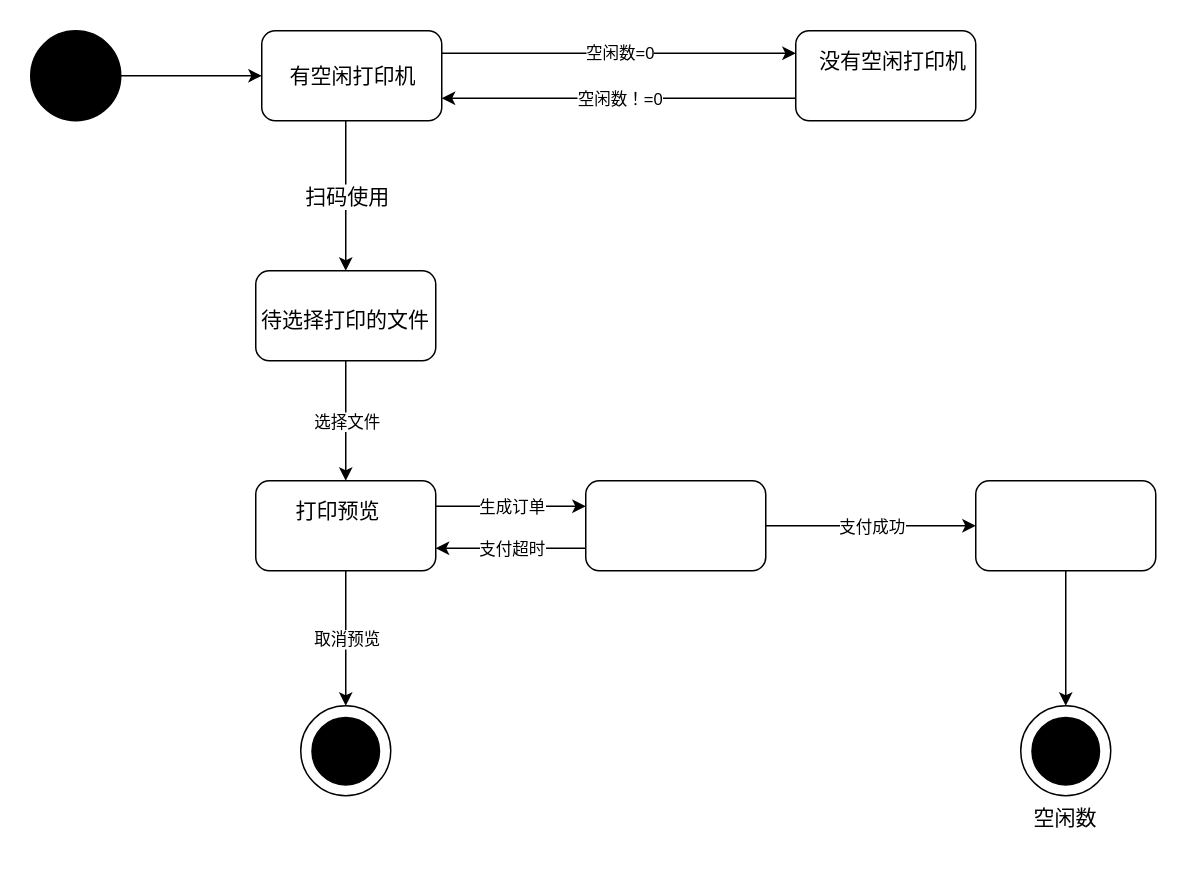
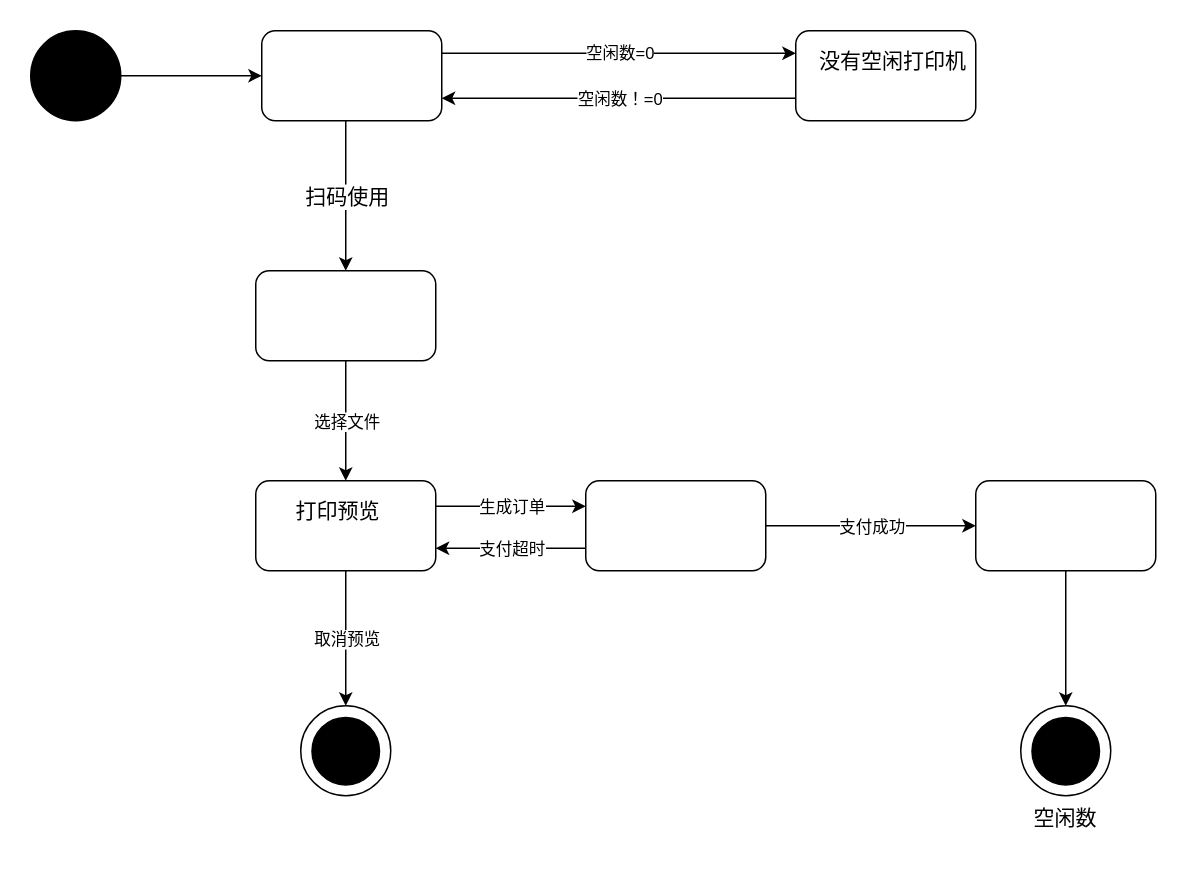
(353, 76) -> none
(346, 320) -> none
